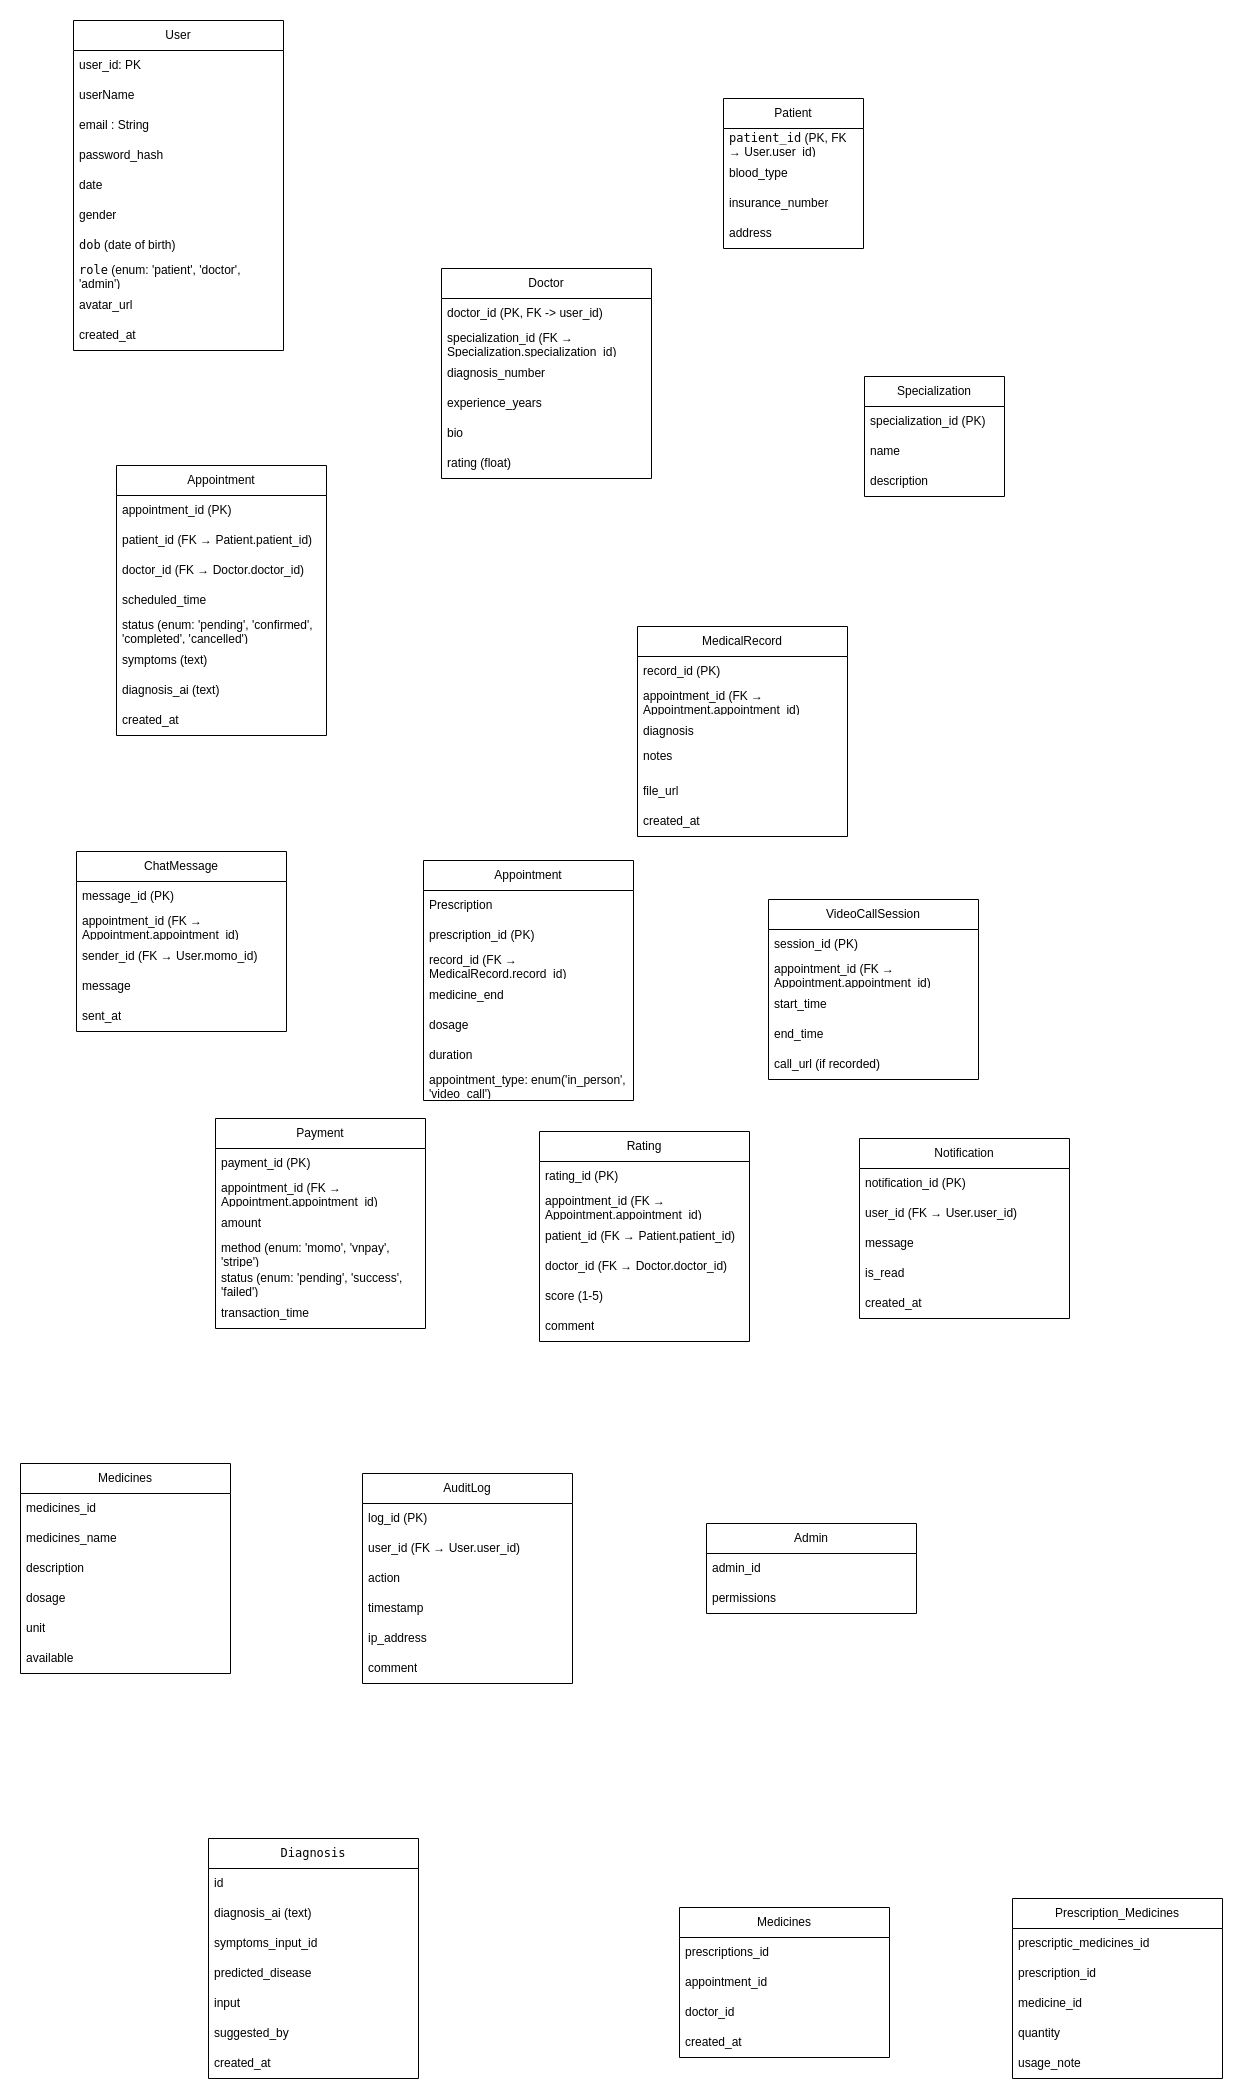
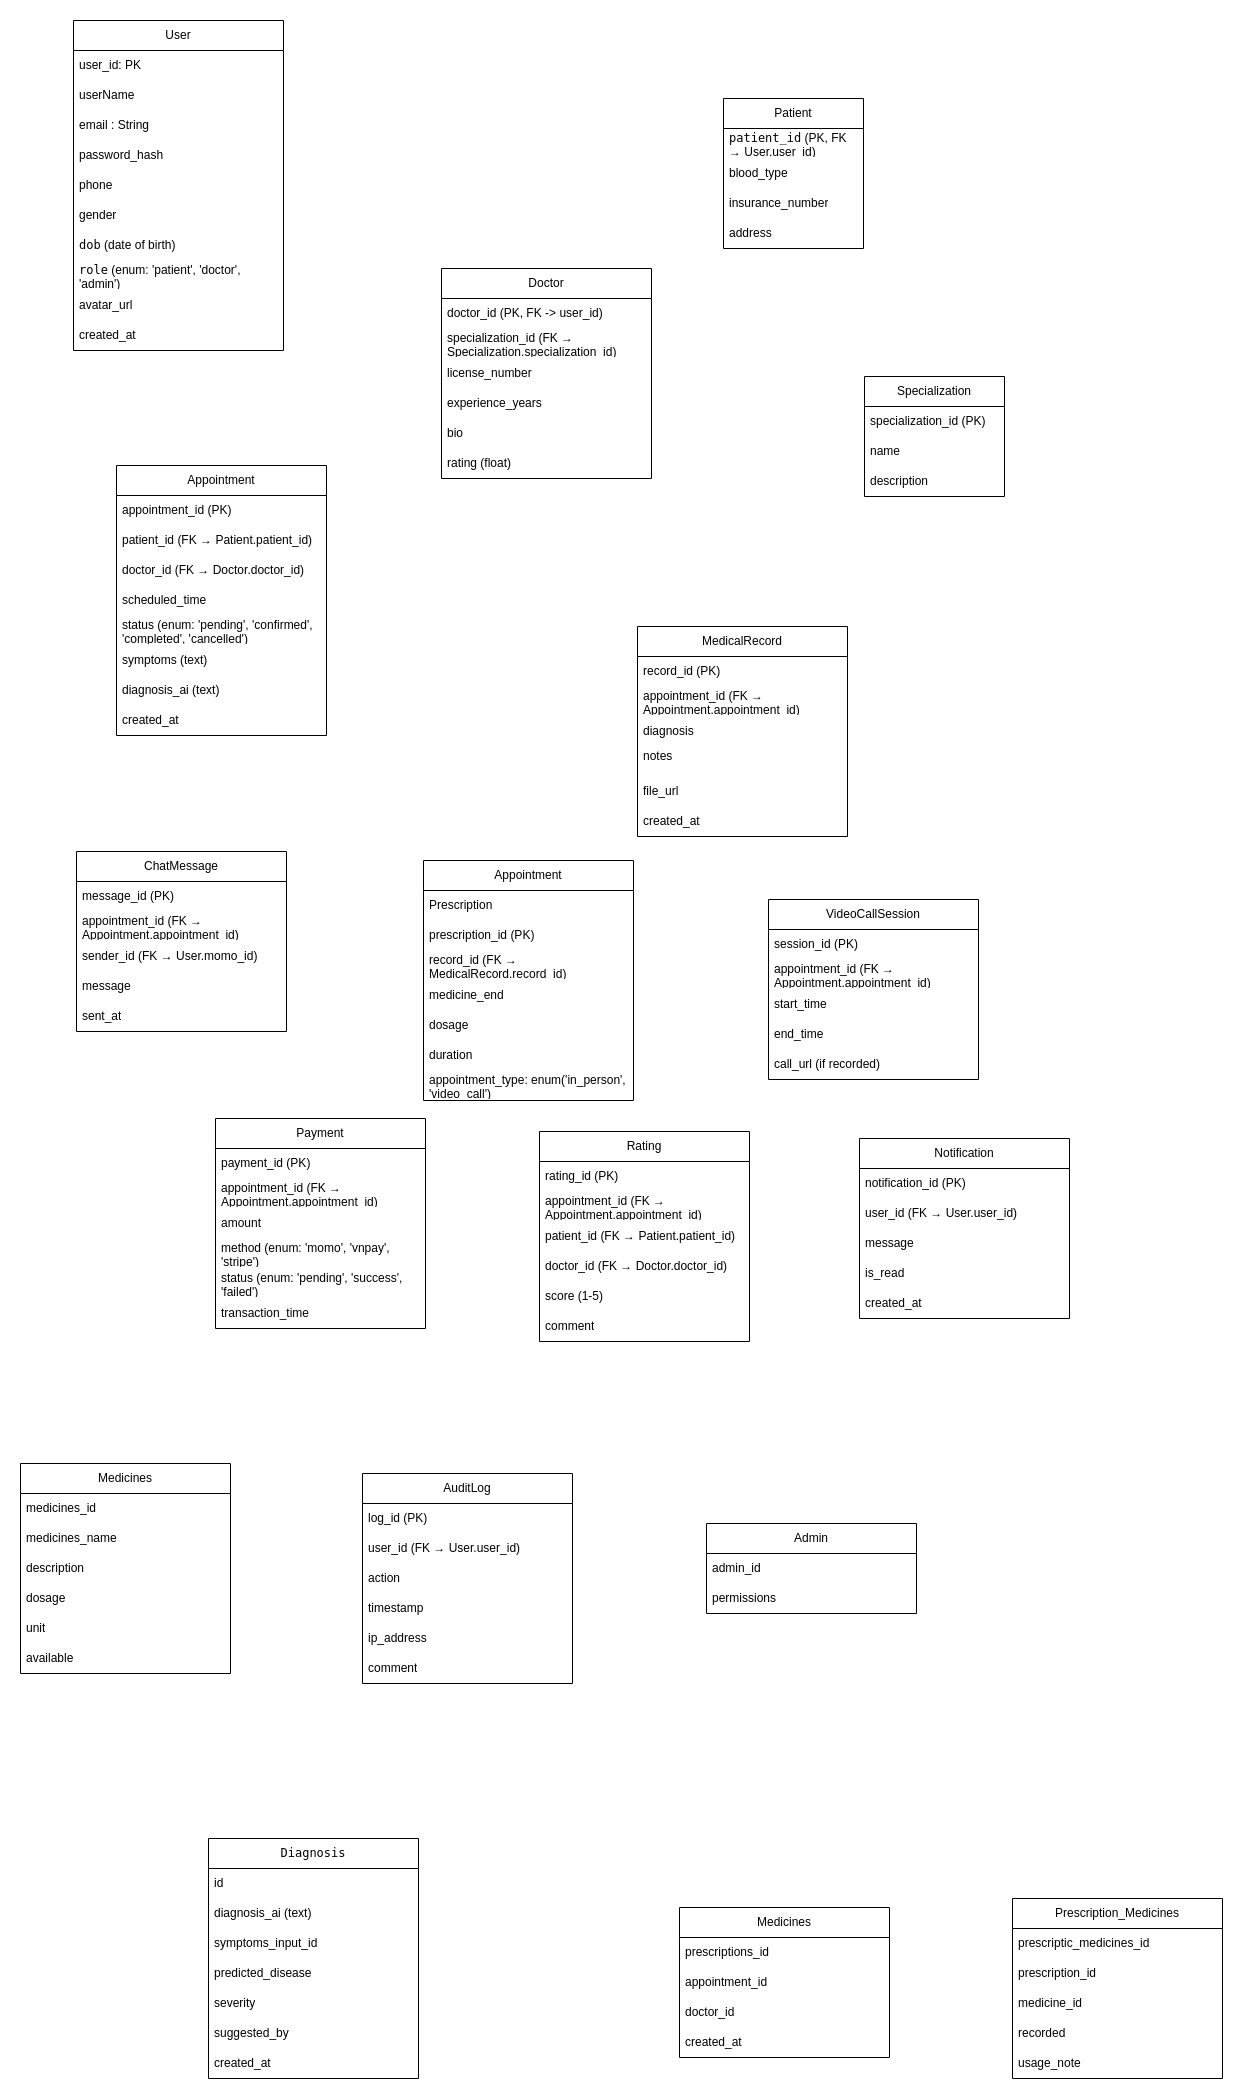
(93, 186) -> (96, 186)
(498, 374) -> (491, 374)
(230, 2004) -> (240, 2004)
(1044, 2034) -> (1045, 2034)
